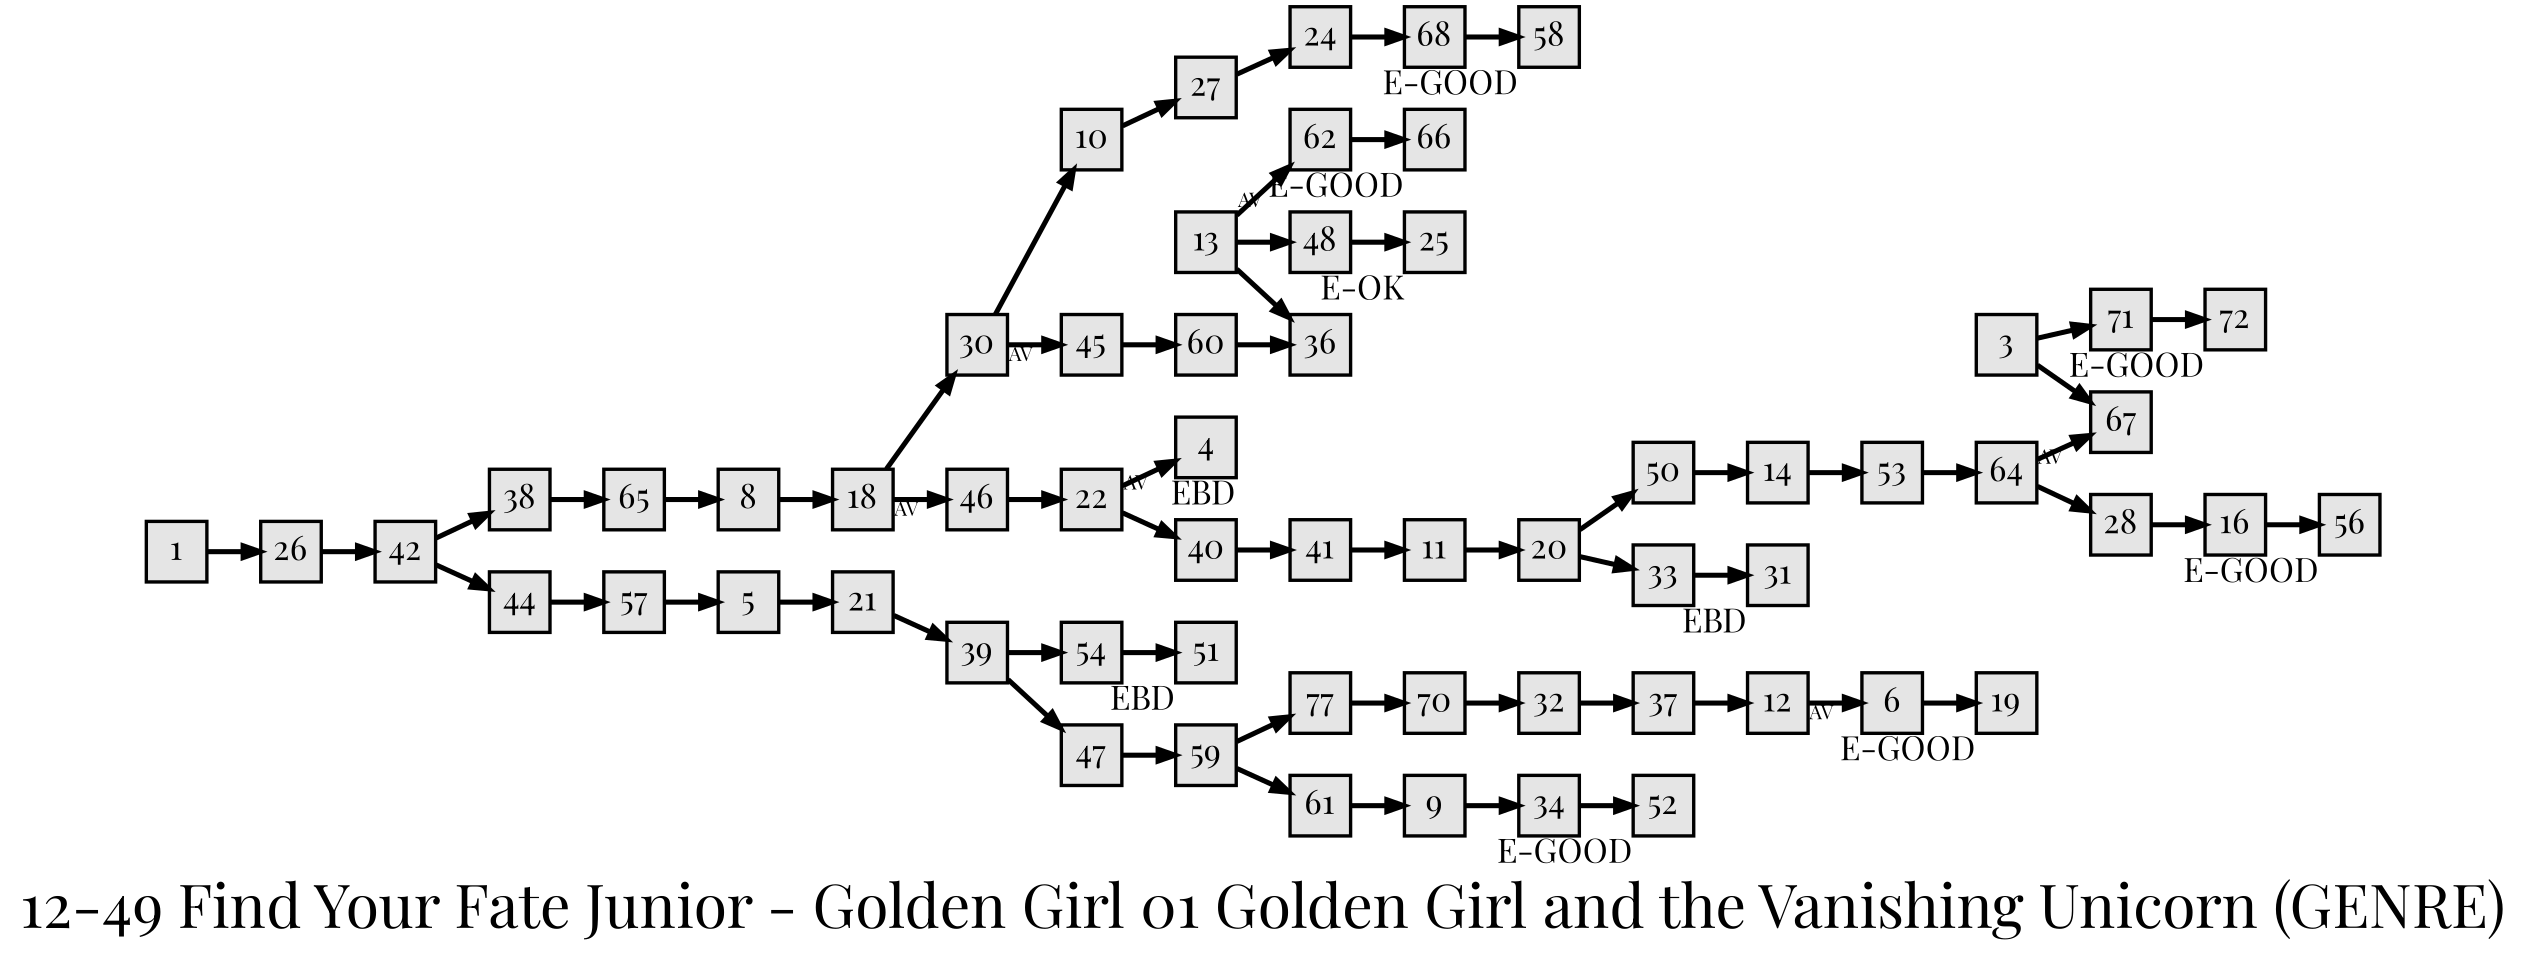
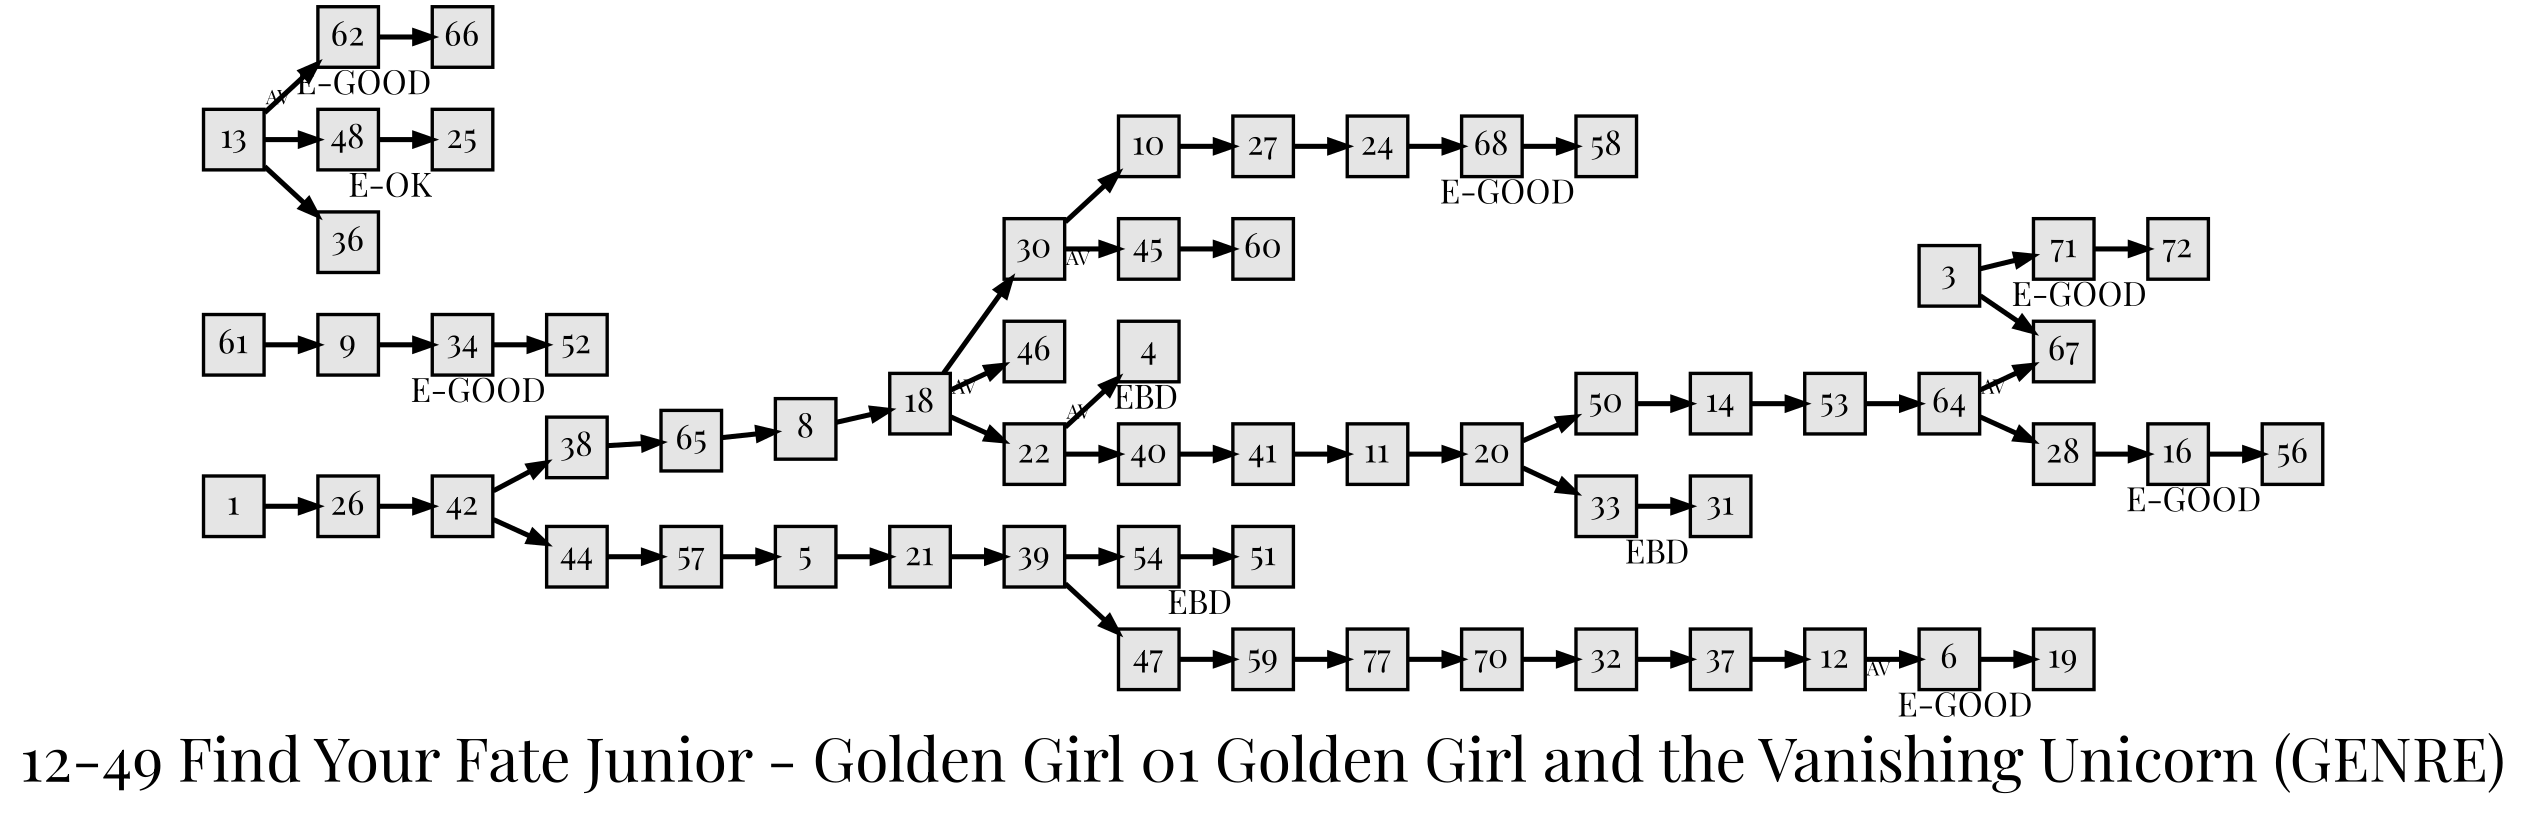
(1255, 345) -> none
(1026, 500) -> (969, 425)
(1255, 777) -> none
